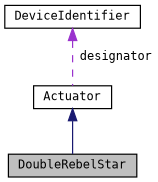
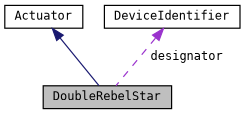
(73, 63) -> (136, 62)
